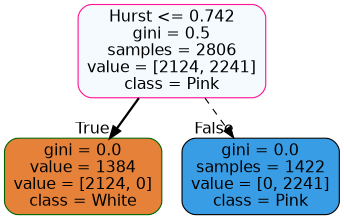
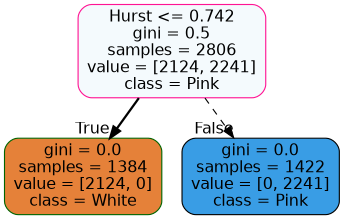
(83, 176) -> (83, 176)
